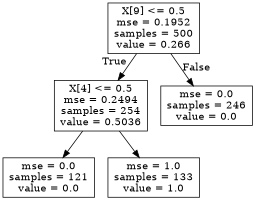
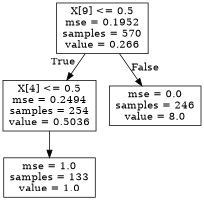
(154, 28) -> (102, 28)
(207, 106) -> (155, 106)
(49, 178) -> none
